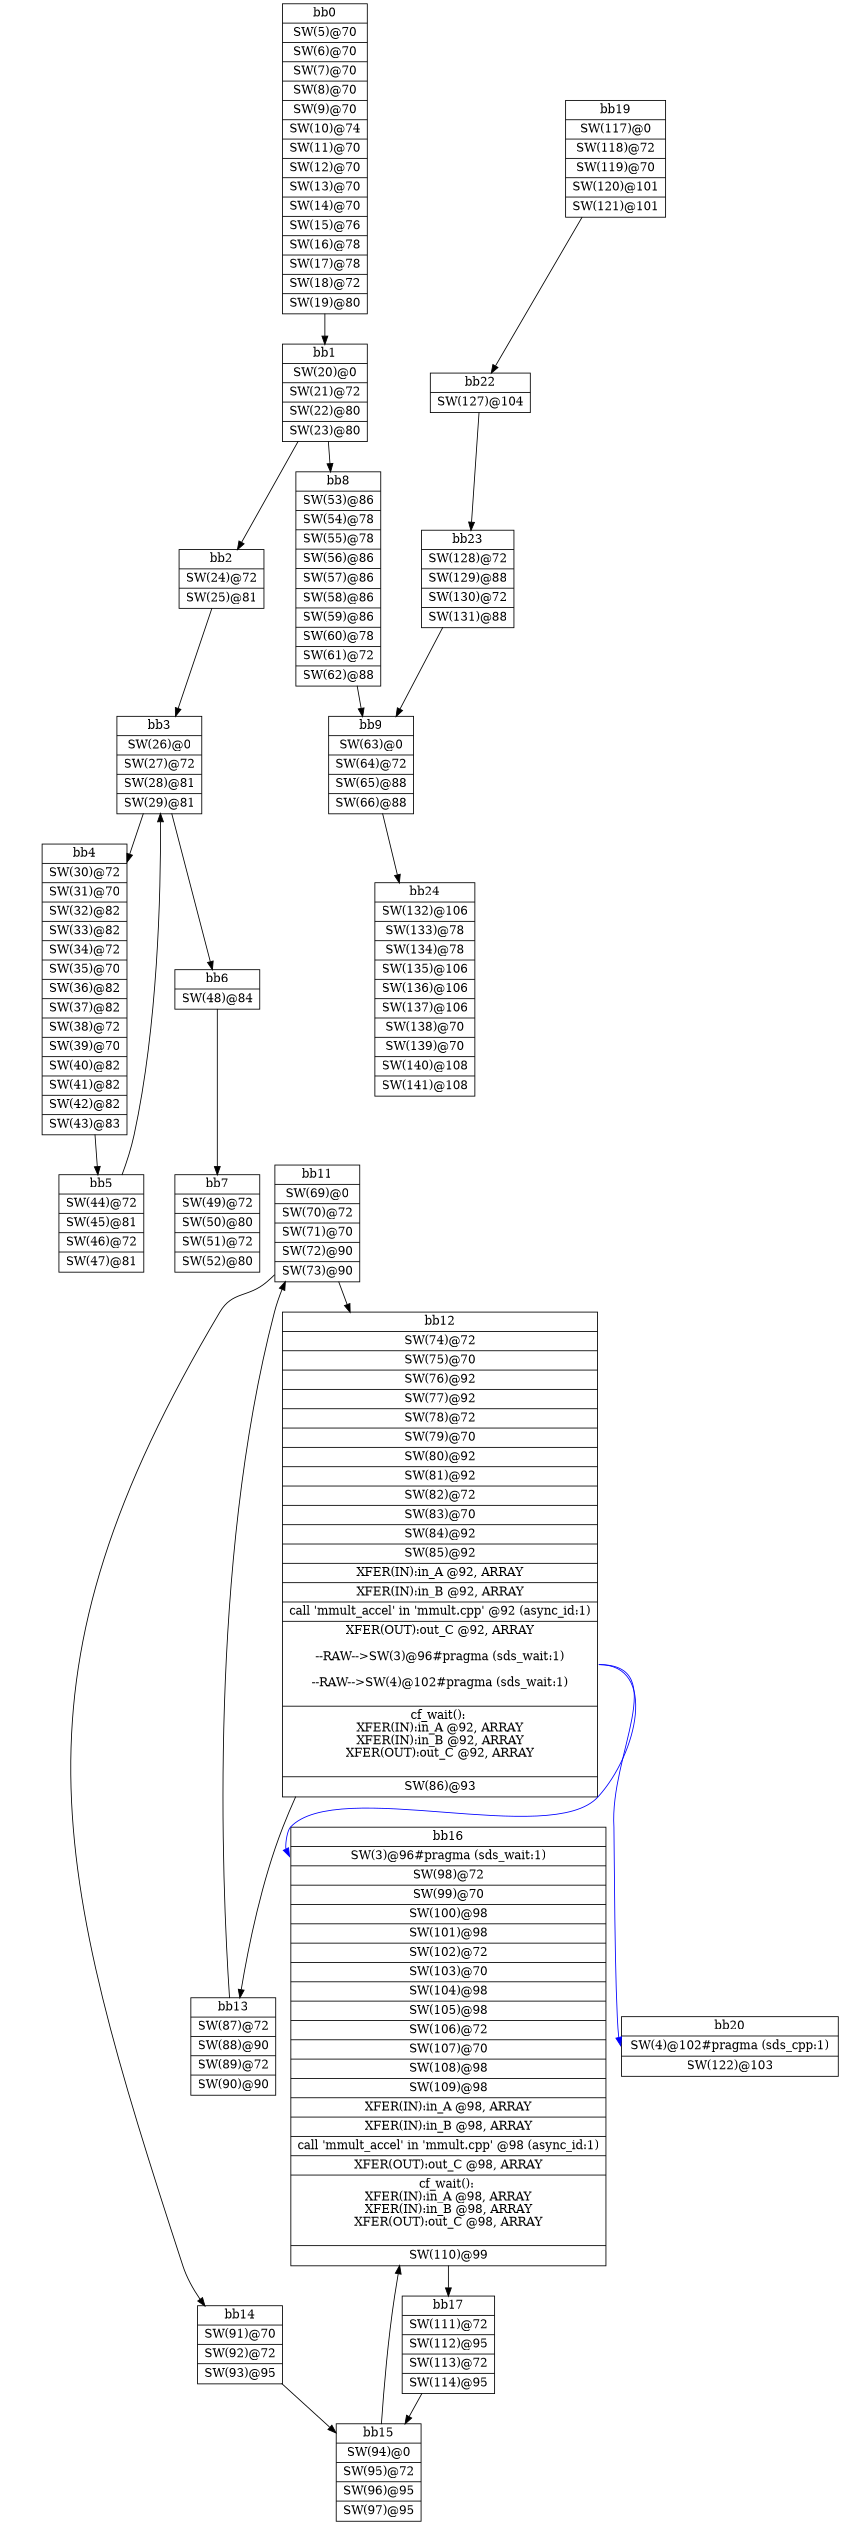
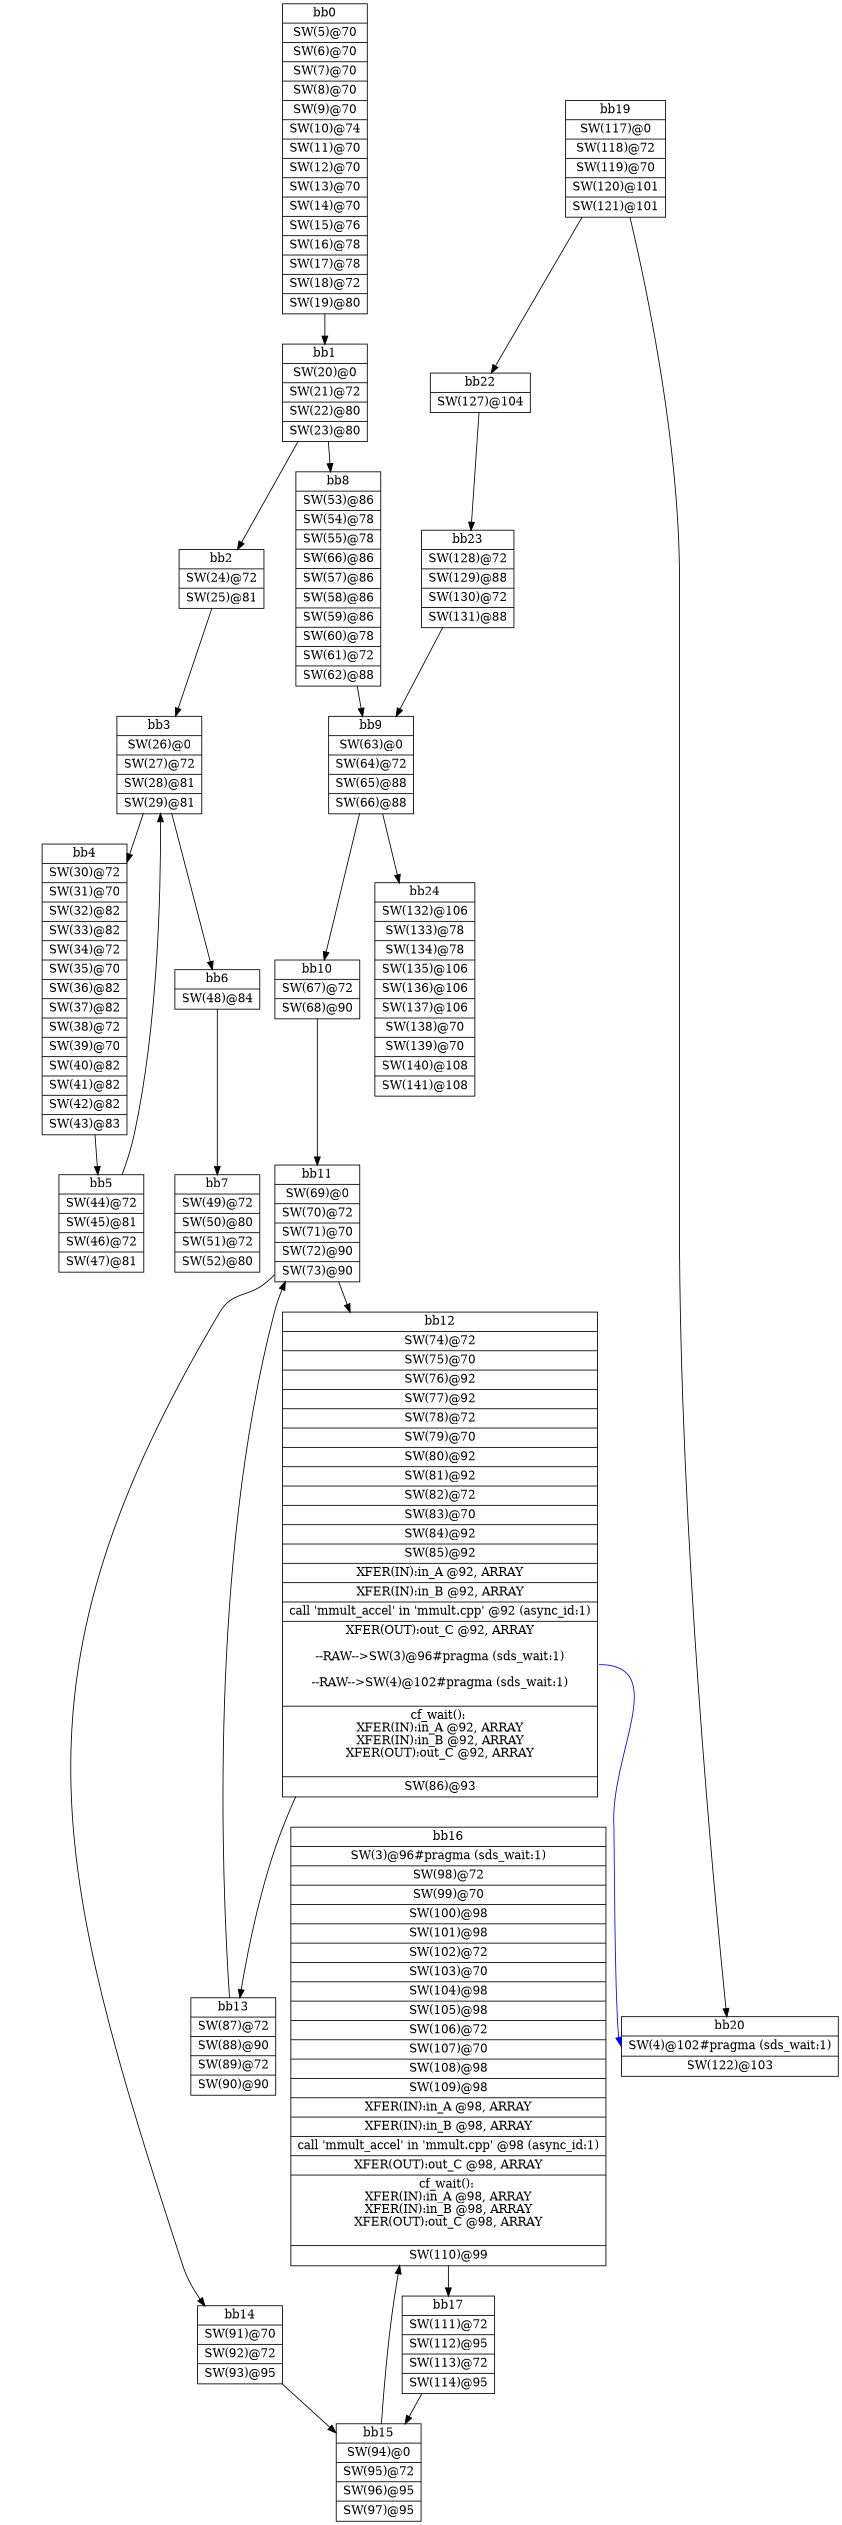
(338, 558) -> (338, 558)
none -> (317, 989)
none -> (679, 1112)
(514, 1816) -> none
(730, 2046) -> (730, 2046)
